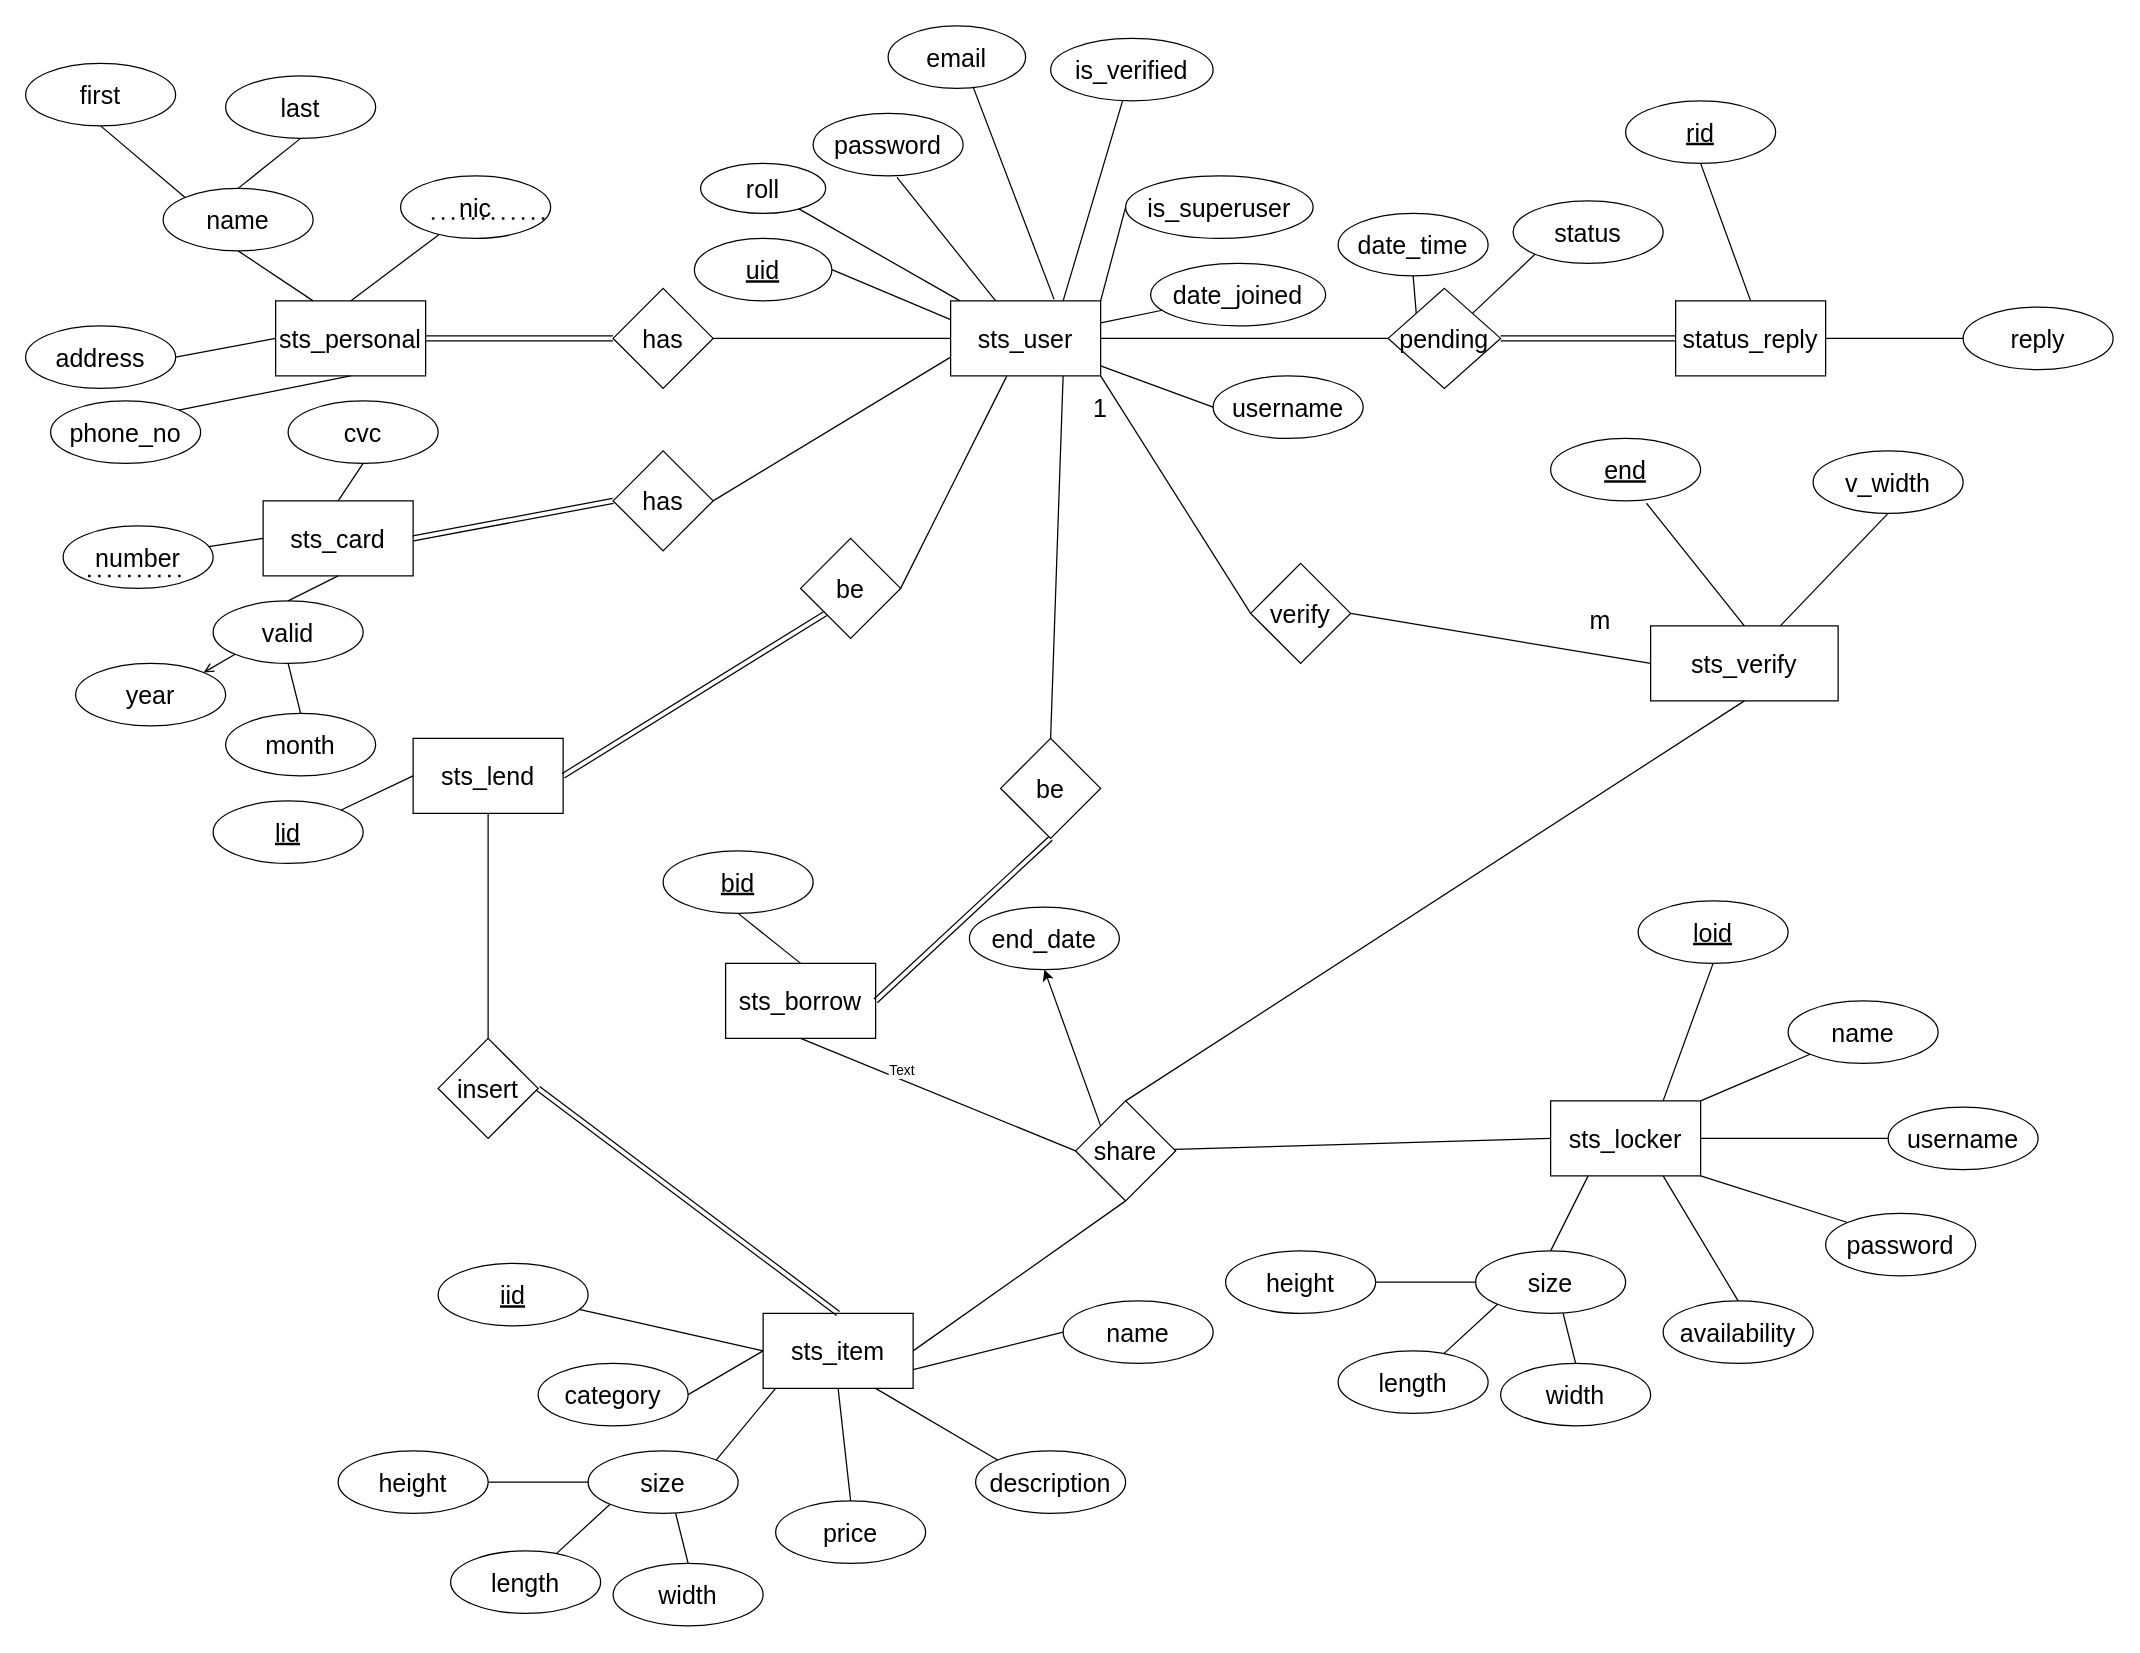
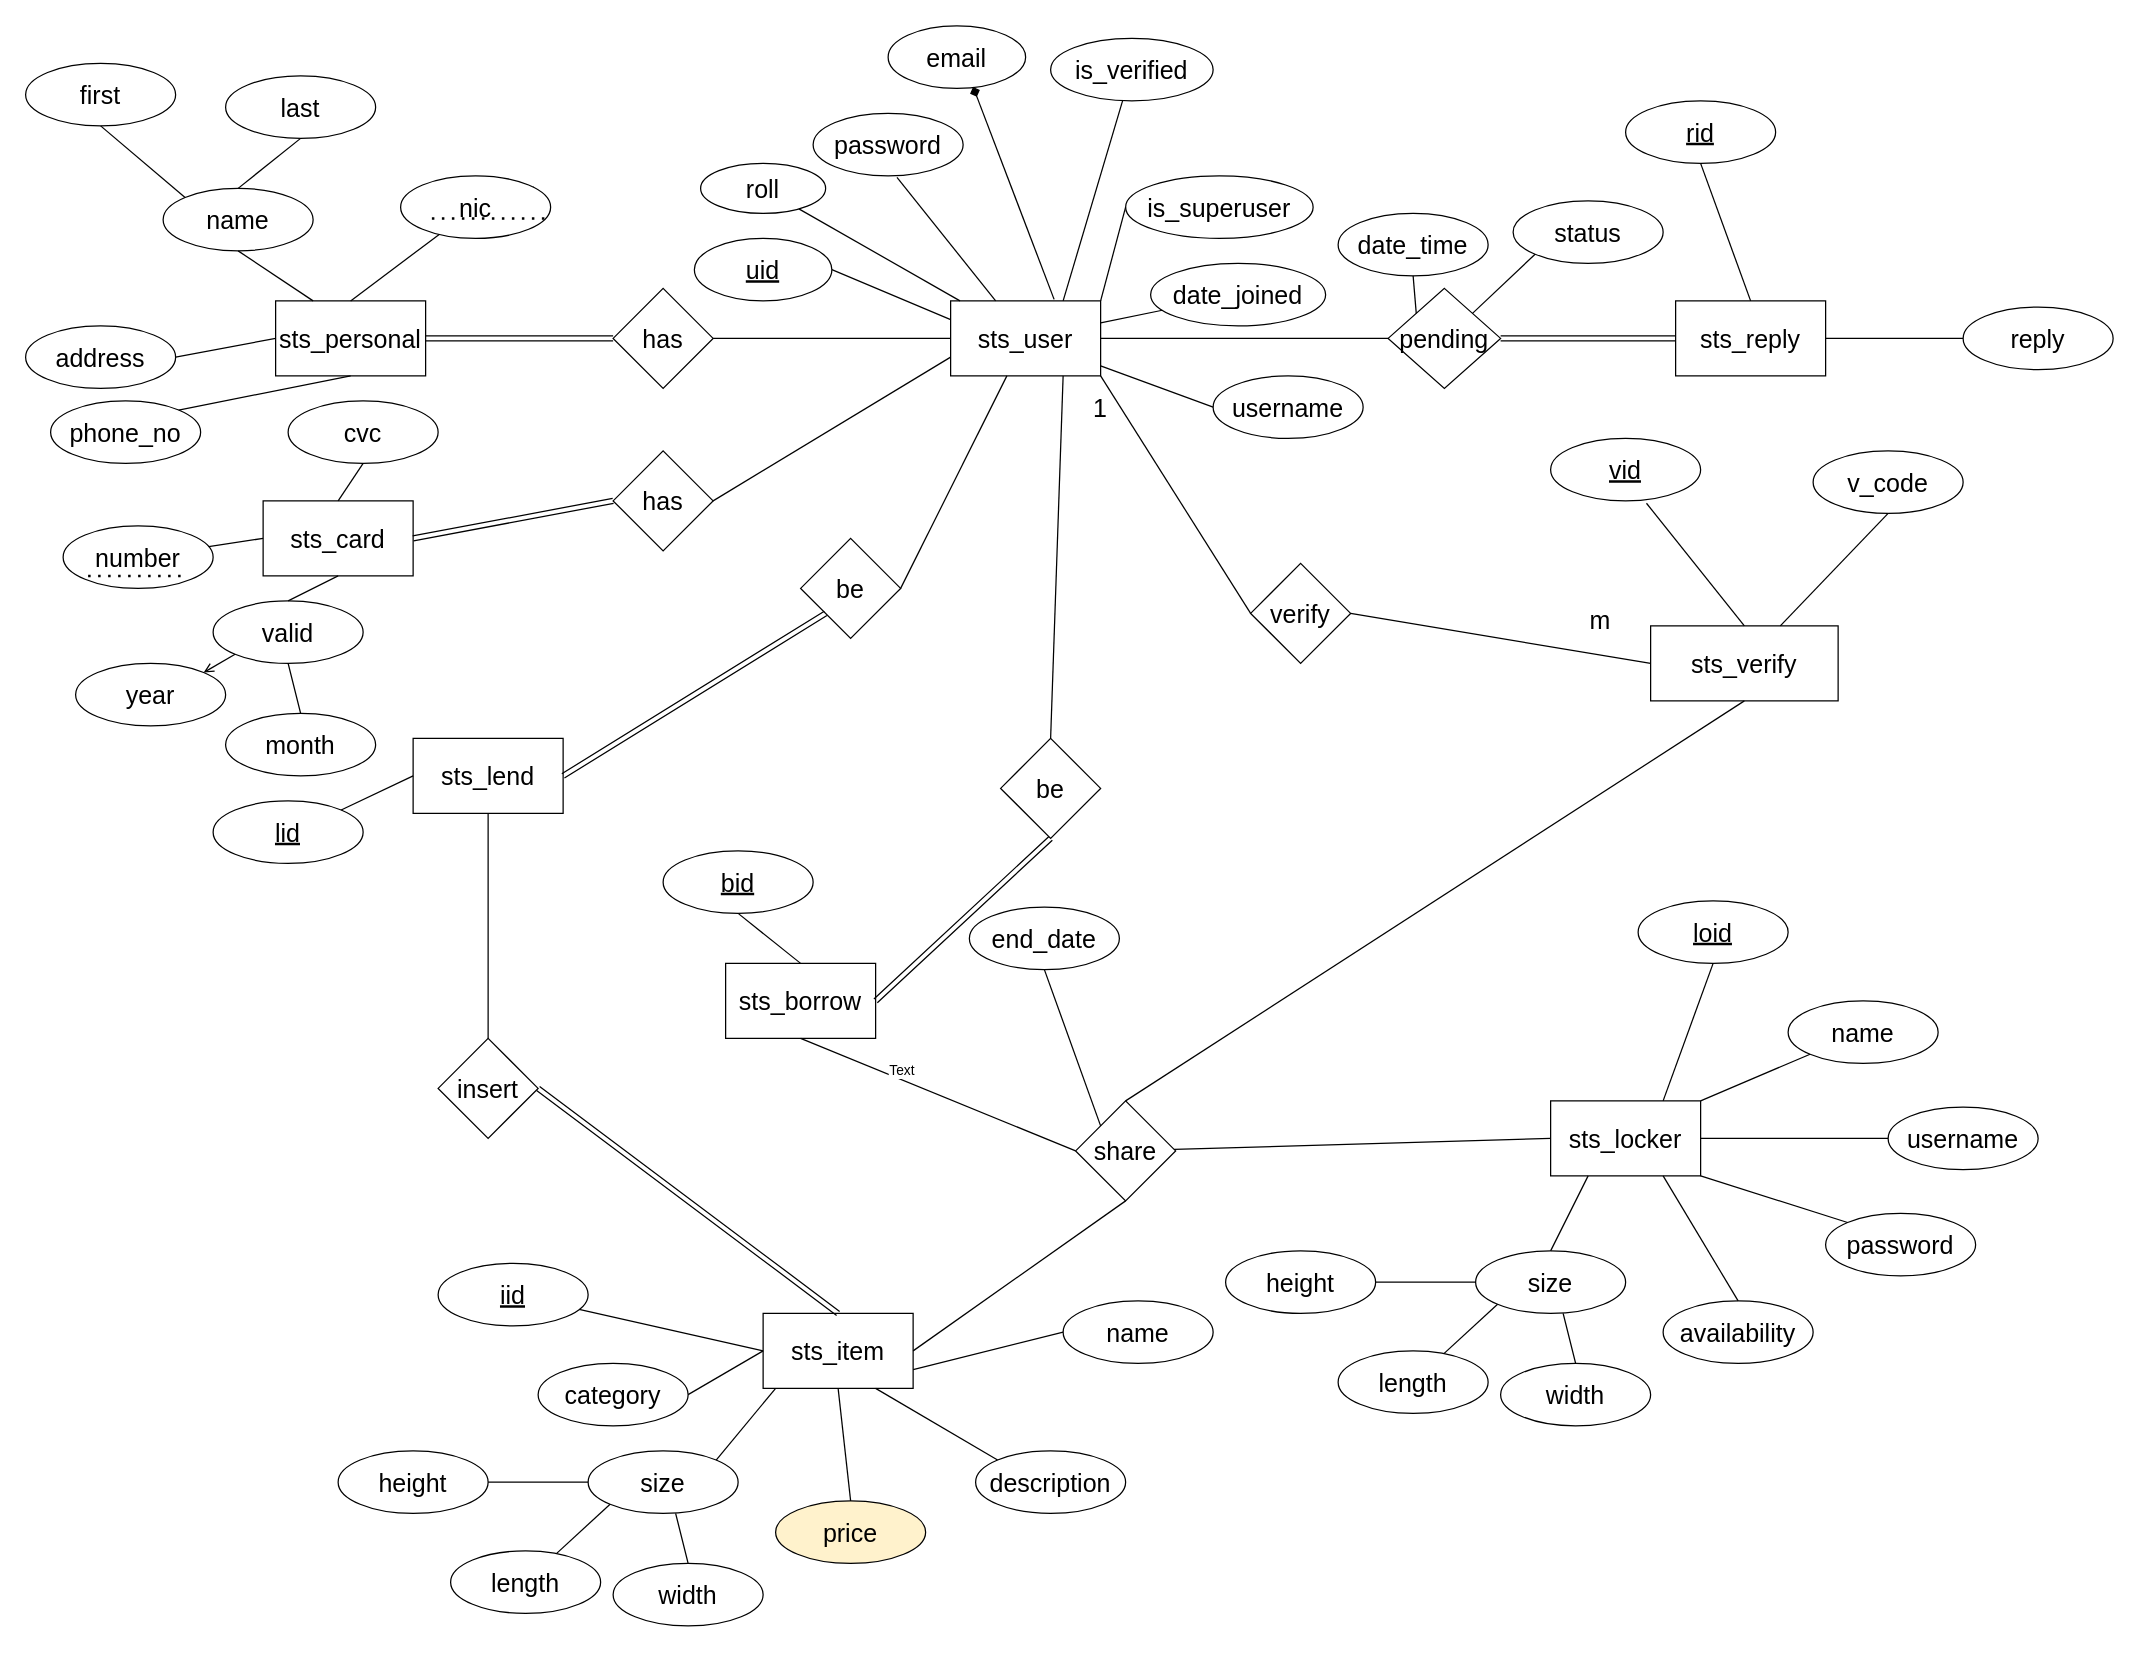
(975, 92) -> (977, 97)
(1751, 338) -> (1751, 338)
(1626, 469) -> (1626, 469)
(1888, 482) -> (1888, 482)
(1048, 979) -> (1046, 975)
(851, 1532) -> (851, 1532)
